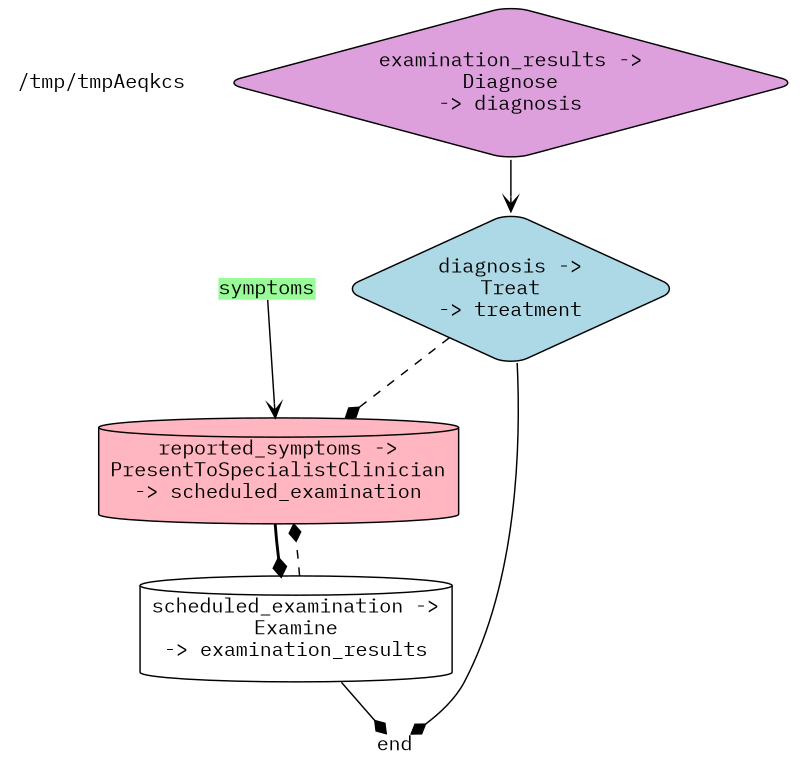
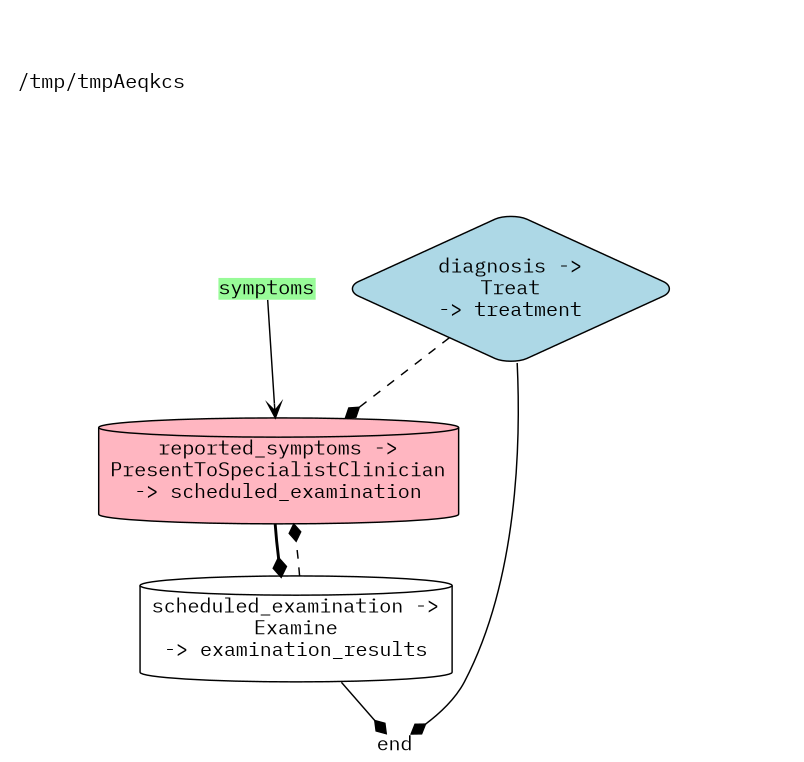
(511, 83) -> none
